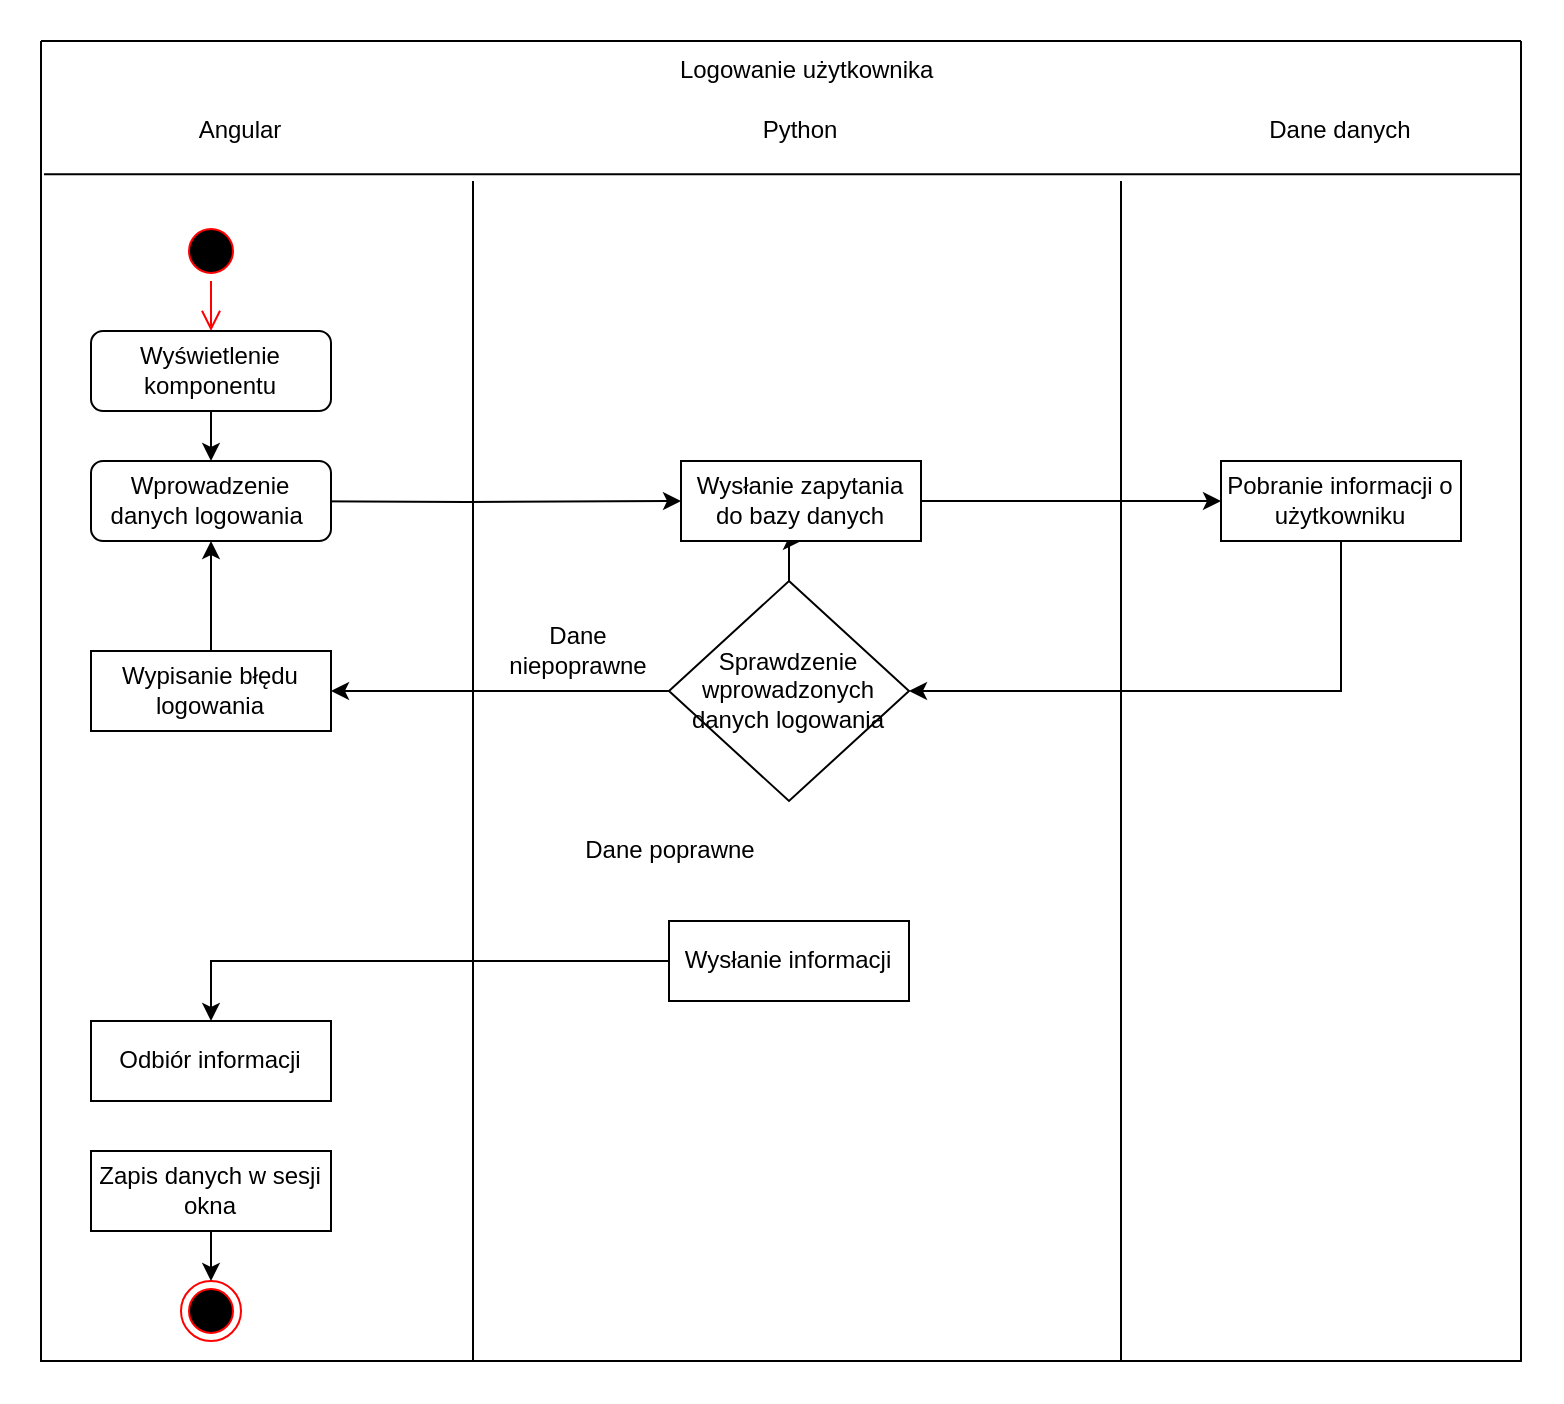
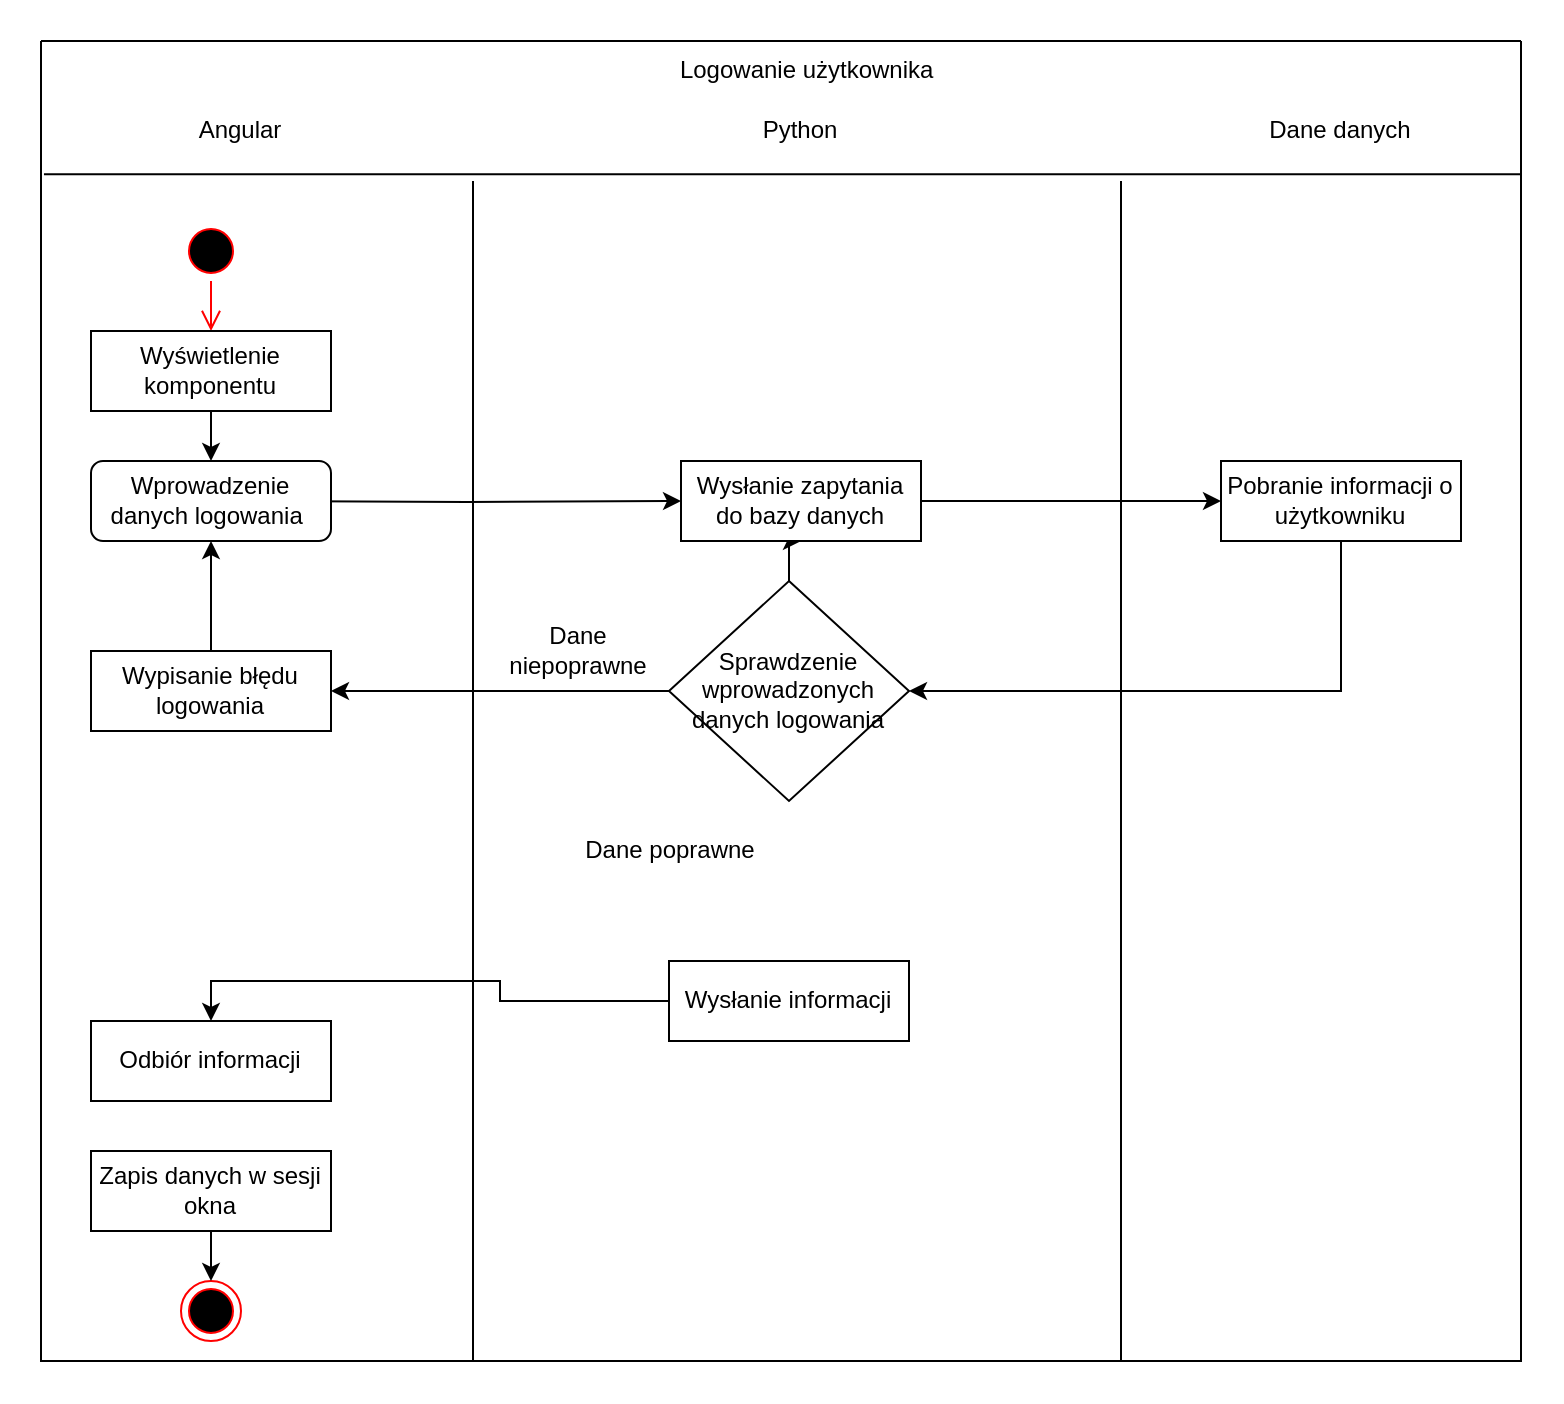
(211, 371) -> (211, 371)
(789, 961) -> (789, 1001)
